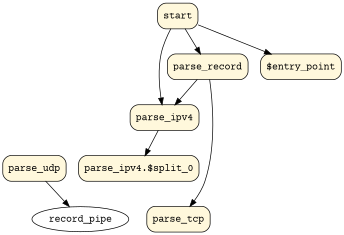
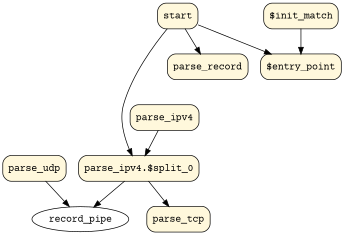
none -> (301, 16)
(160, 62) -> (131, 85)
(188, 90) -> none
(212, 142) -> (156, 191)
none -> (112, 192)
